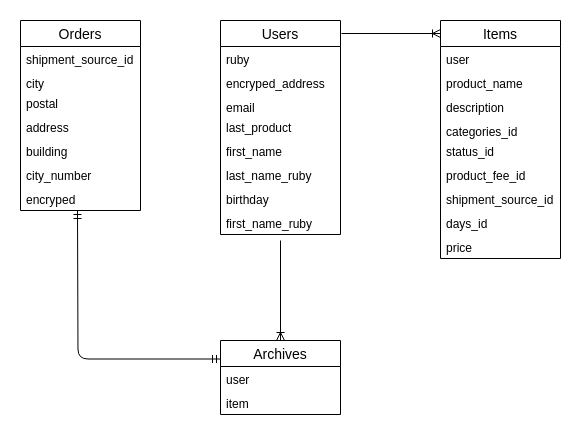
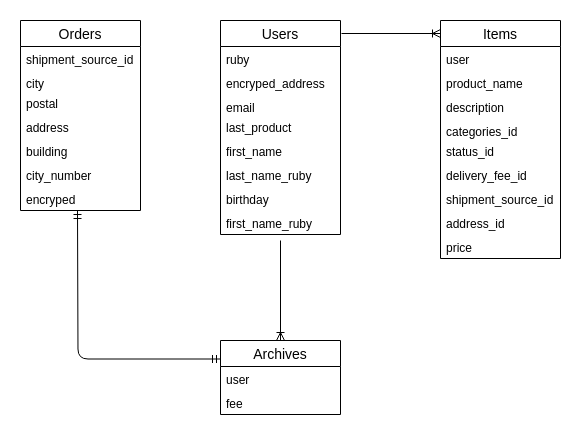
(491, 176) -> (492, 176)
(468, 224) -> (478, 224)
(238, 404) -> (236, 404)
